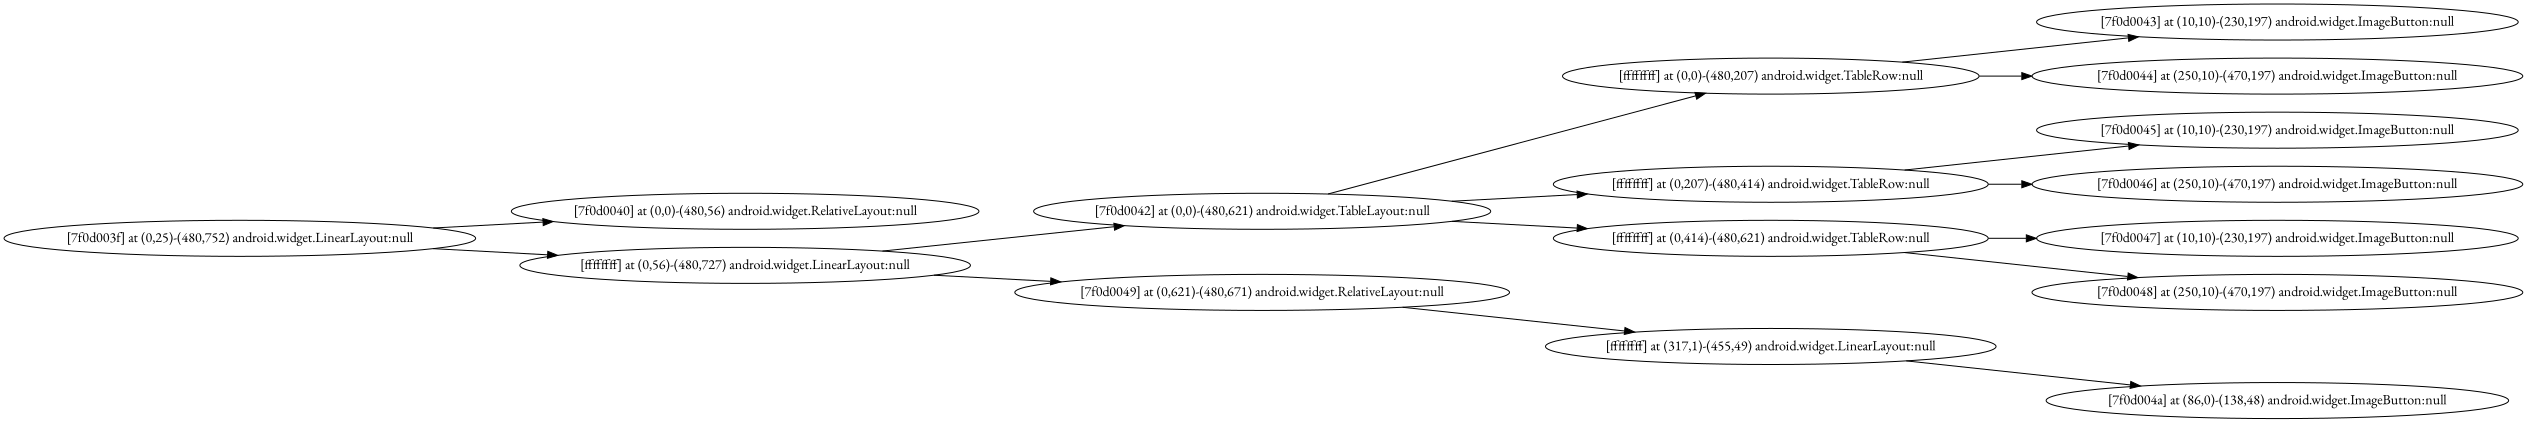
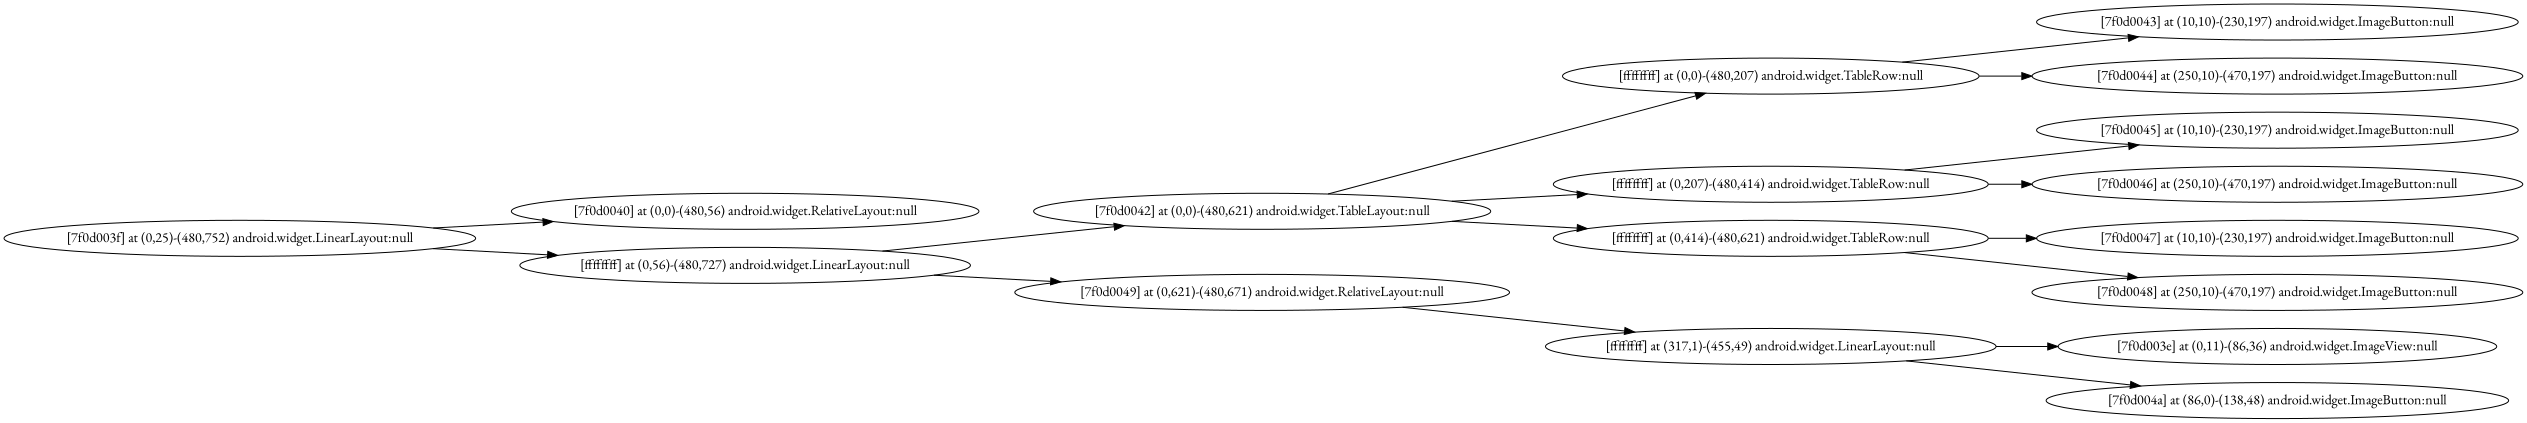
none -> (2277, 346)
